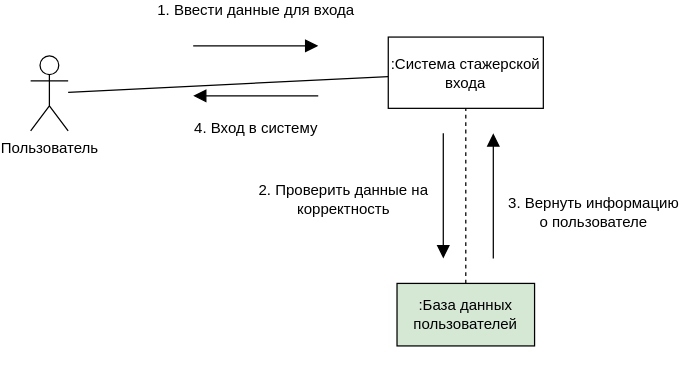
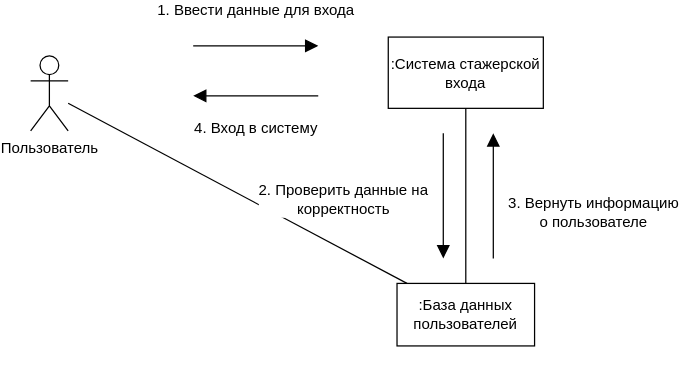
(229, 84) -> (164, 154)
(466, 194) -> (466, 194)
(466, 314) -> (466, 314)
